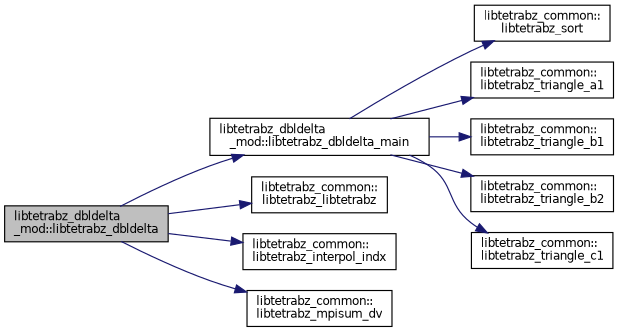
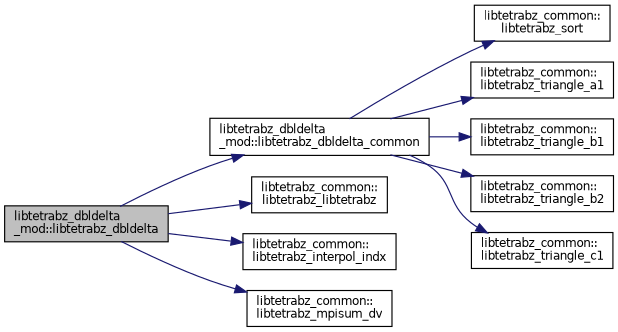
(320, 137) -> (320, 137)
